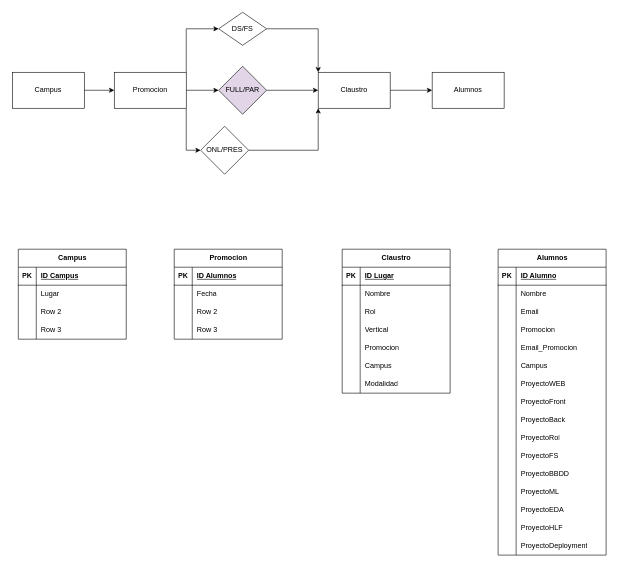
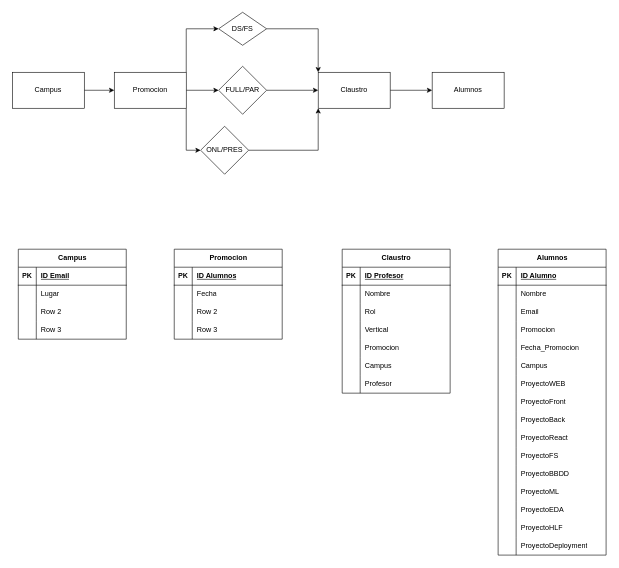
(243, 90) -> (243, 90)
(58, 276) -> (54, 276)
(380, 276) -> (386, 276)
(549, 348) -> (550, 348)
(381, 384) -> (381, 384)
(542, 438) -> (547, 438)
